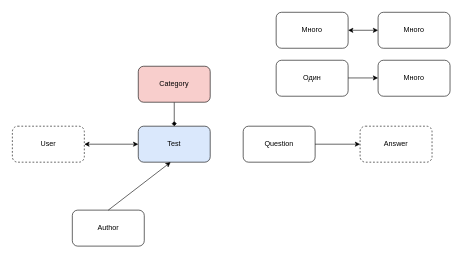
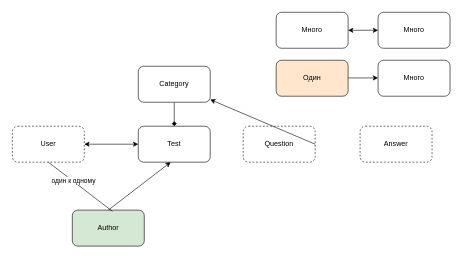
(312, 78) -> (312, 78)
(174, 84) -> (174, 84)
(174, 144) -> (174, 144)
(279, 144) -> (279, 144)
(354, 144) -> (265, 123)
none -> (78, 185)
(108, 228) -> (108, 228)
